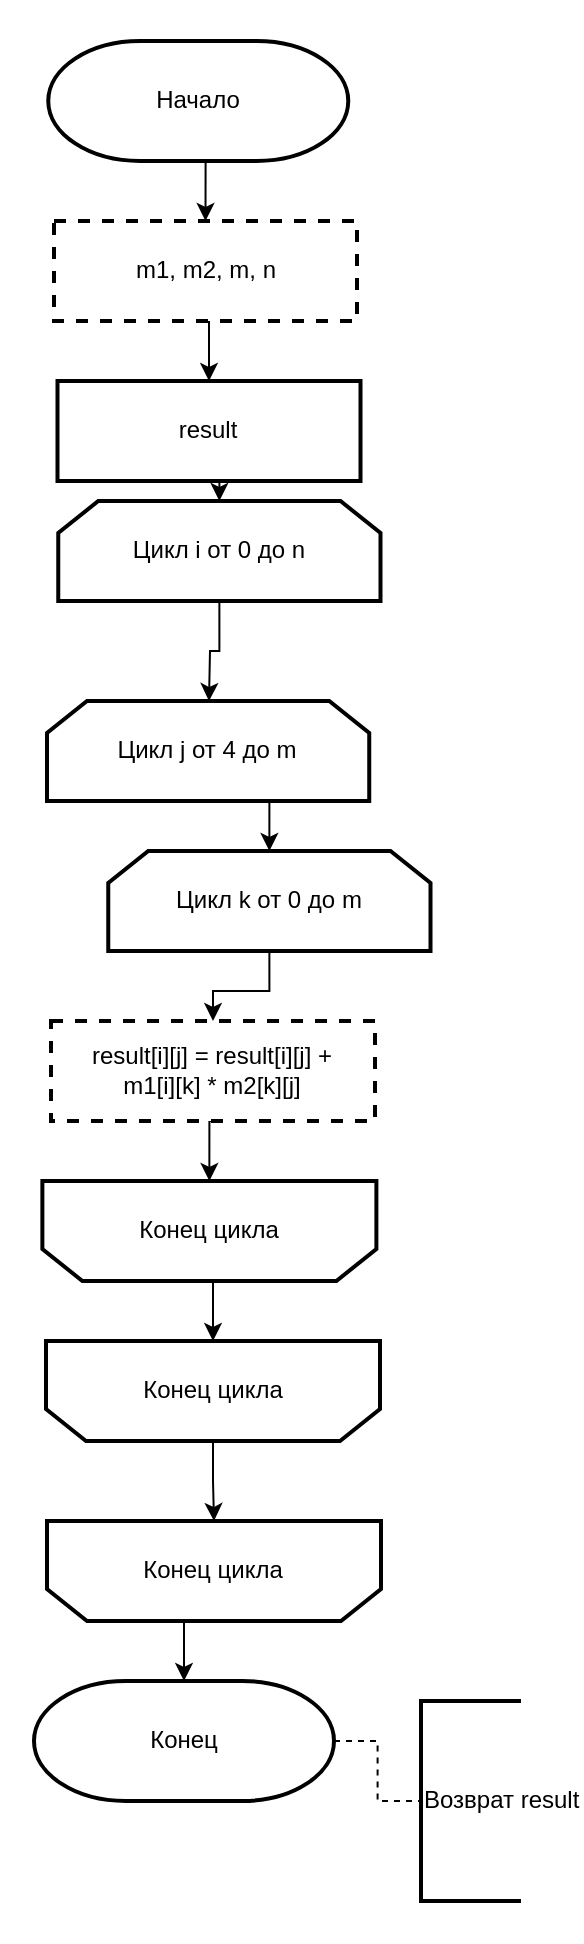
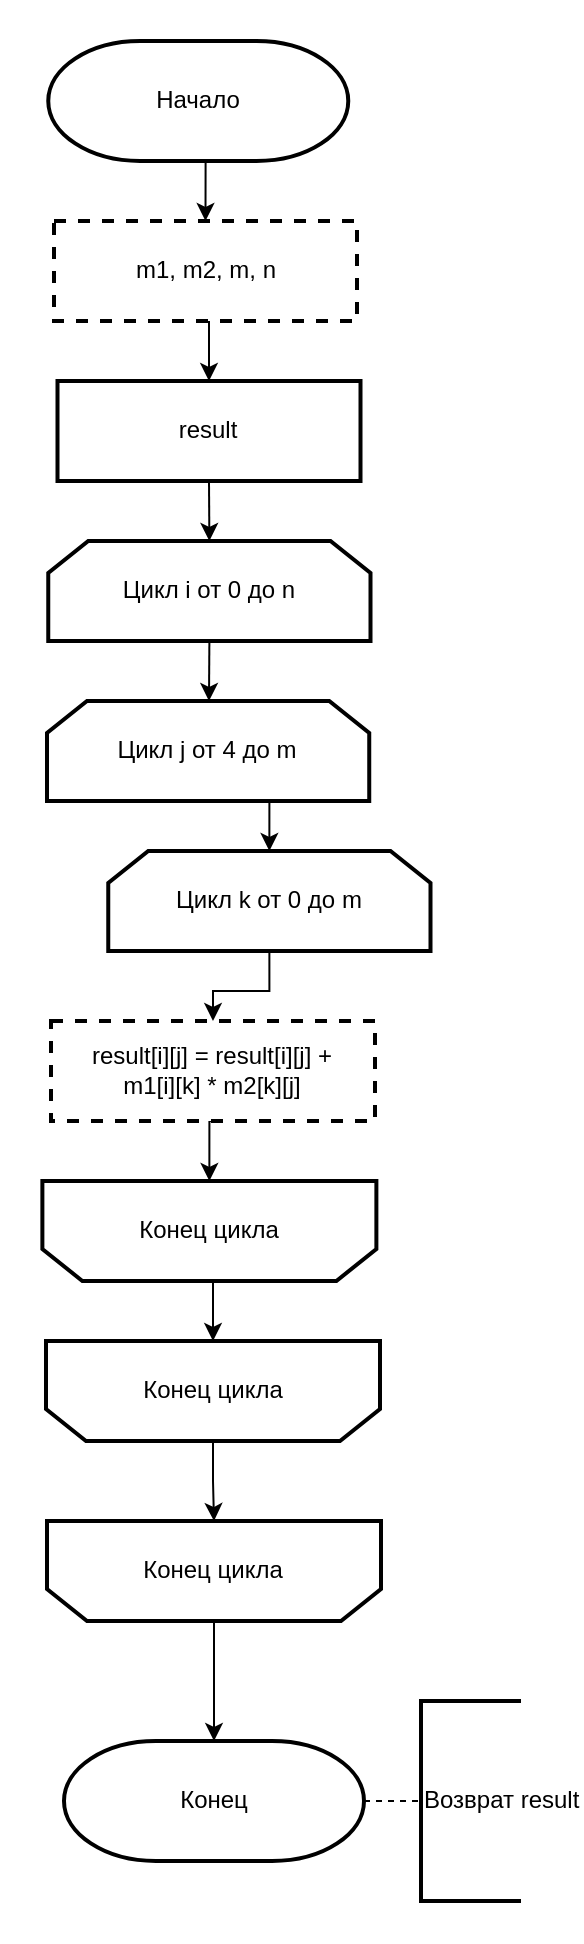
(219, 551) -> (209, 591)
(184, 1741) -> (214, 1801)
